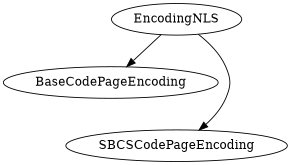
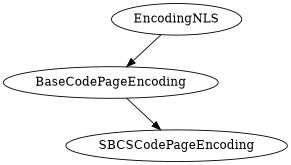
(229, 78) -> (140, 111)
